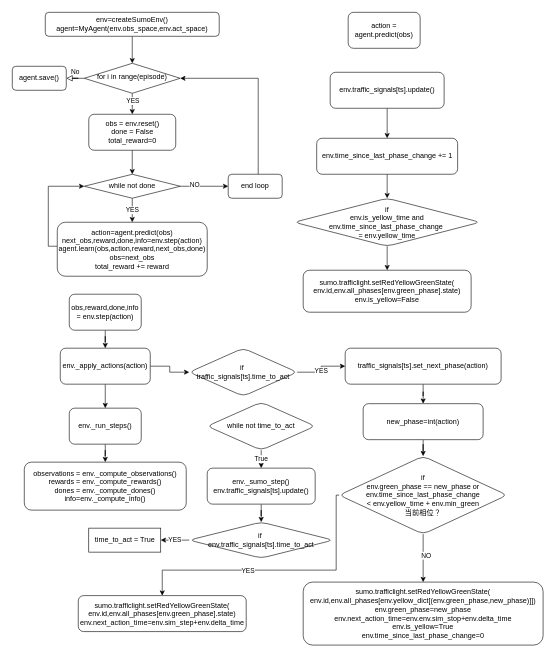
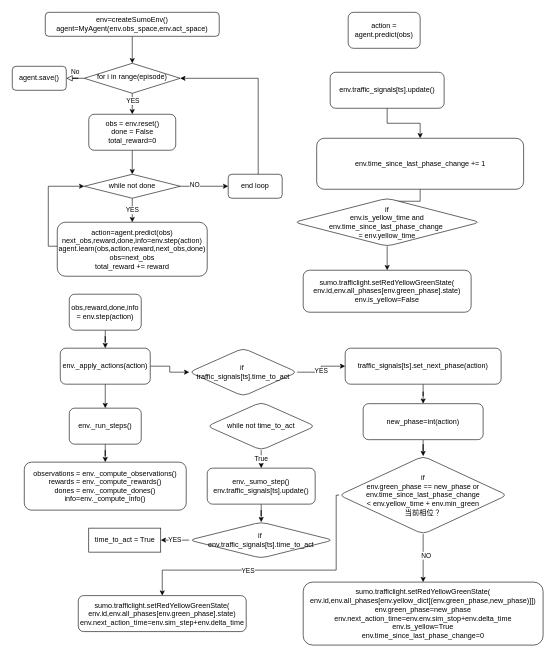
(387, 156) -> (420, 164)
